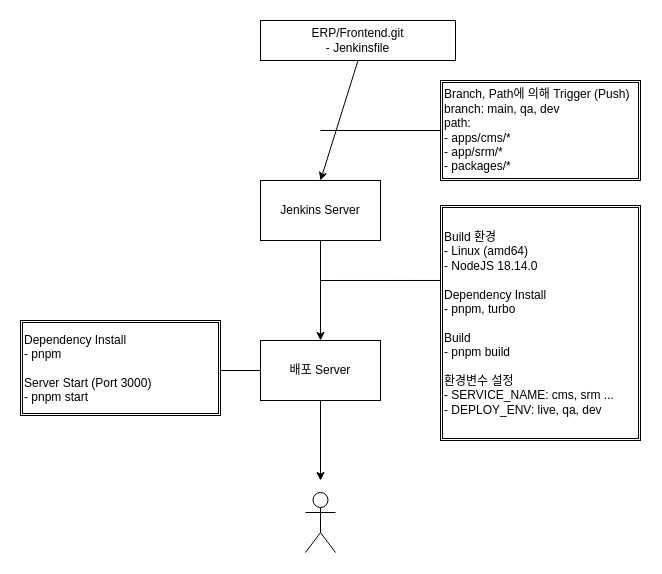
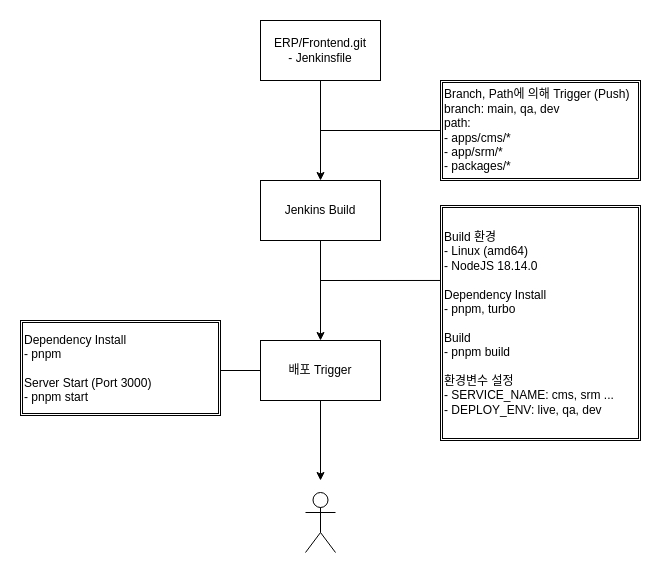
(358, 41) -> (321, 51)
(321, 211) -> (321, 211)
(321, 371) -> (321, 371)
